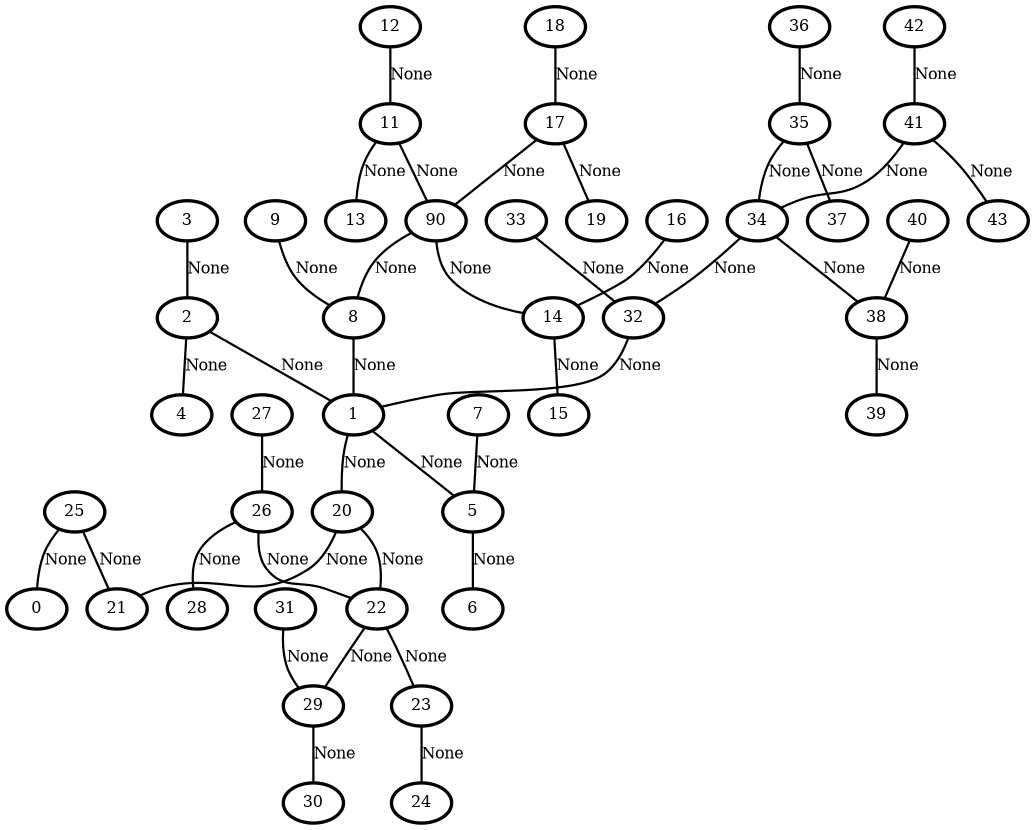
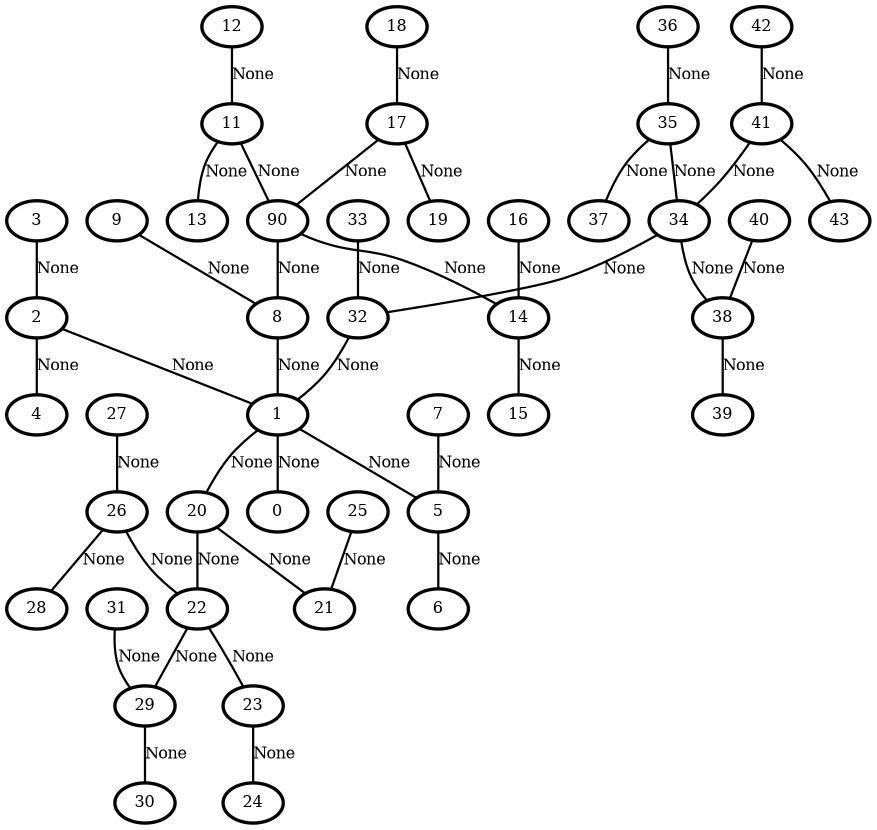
(43, 557) -> (278, 463)
